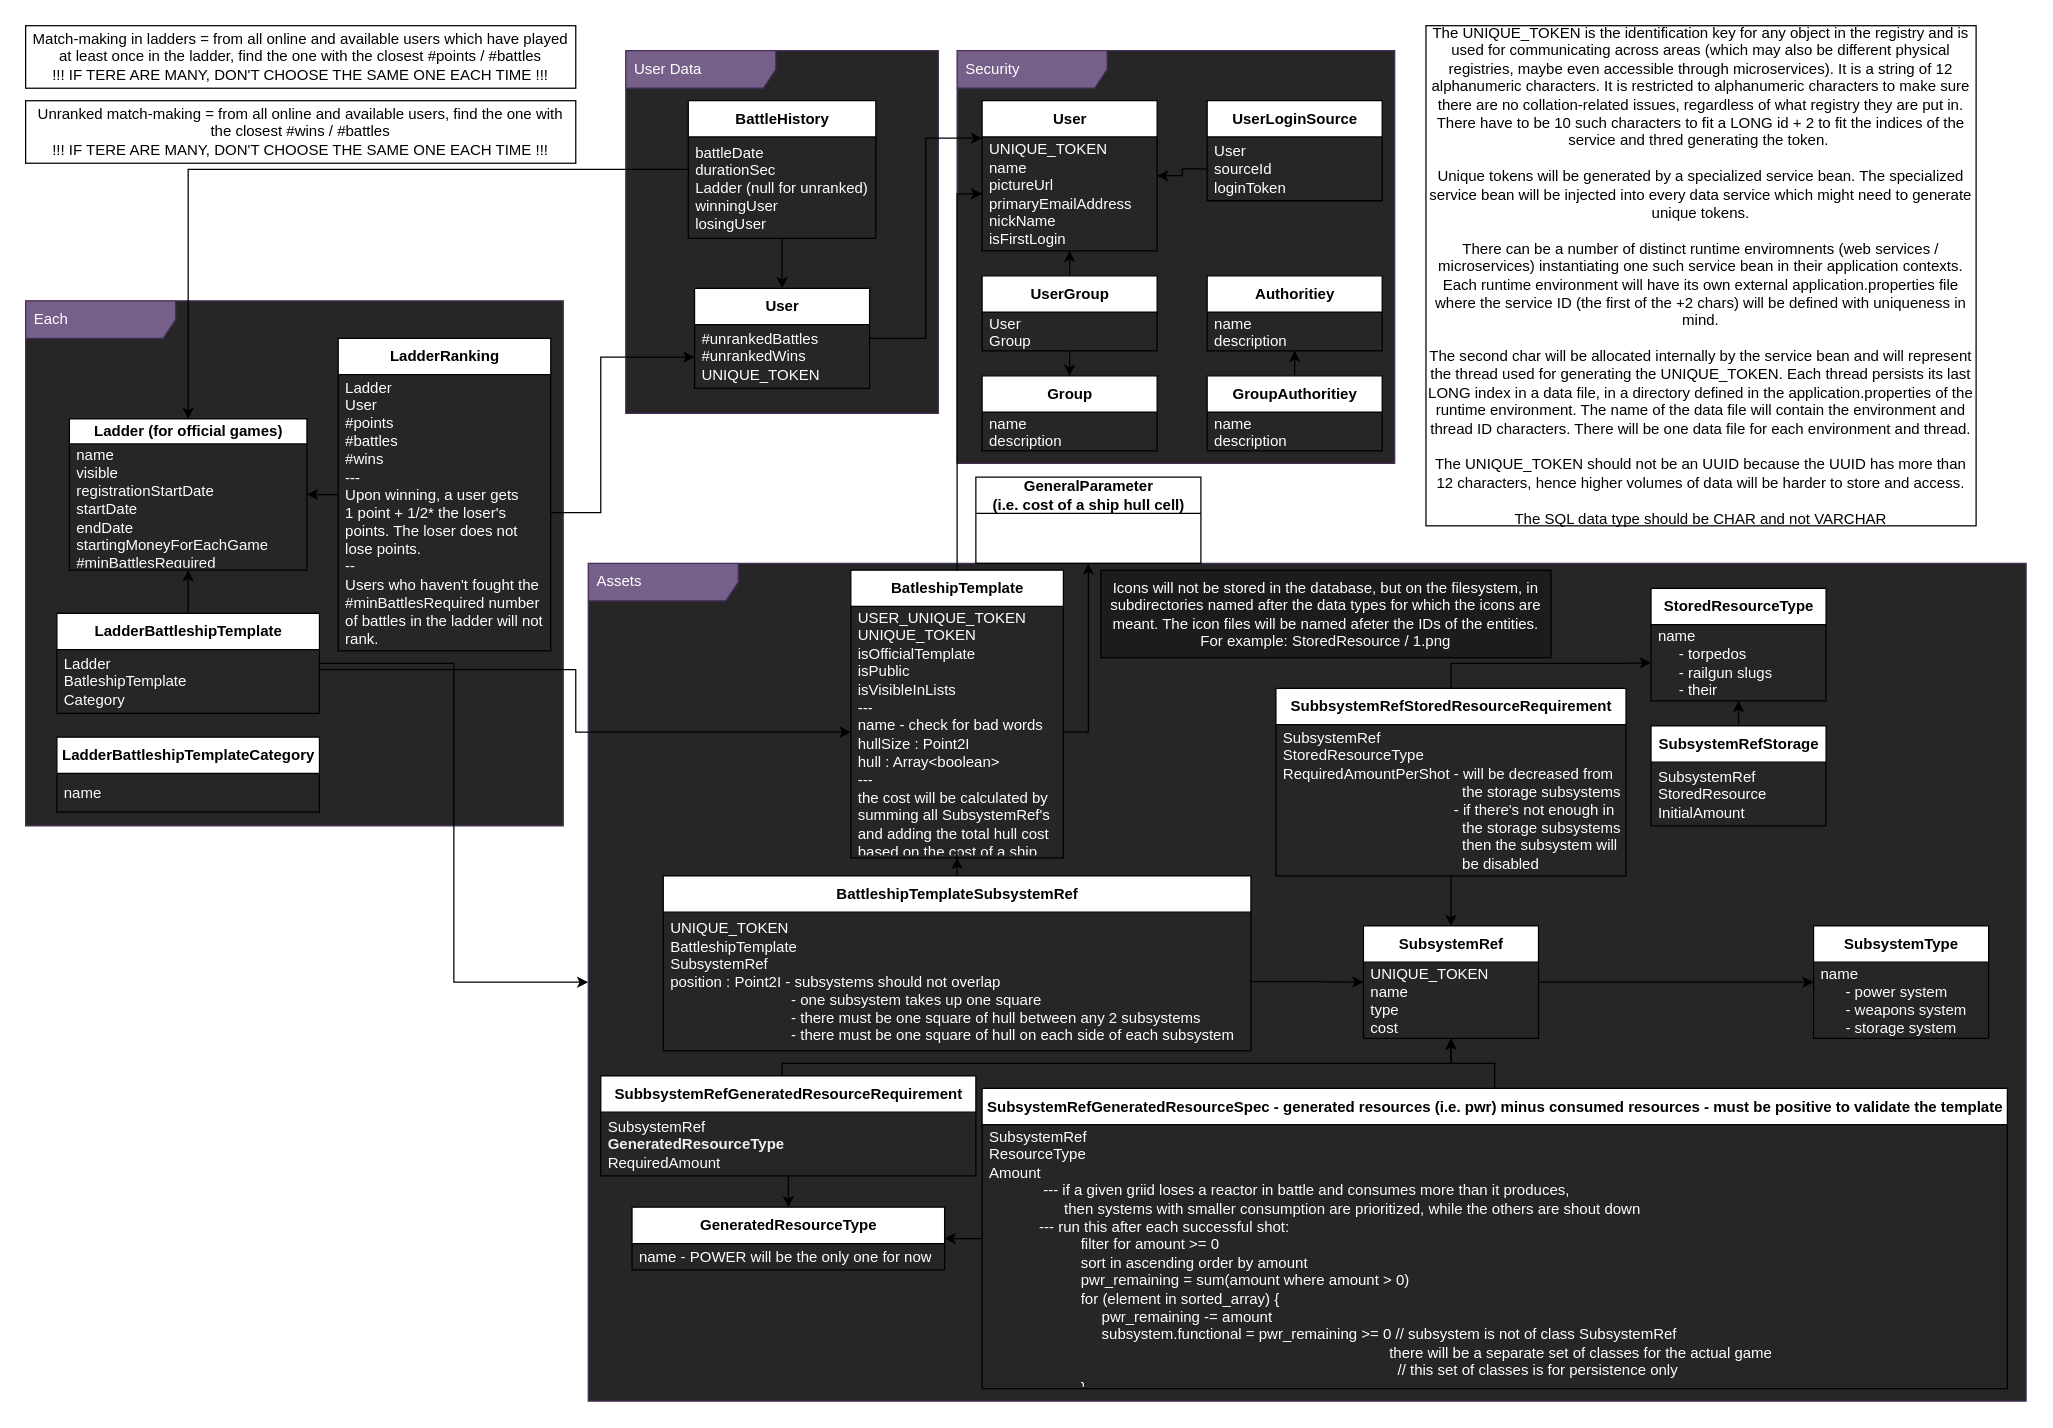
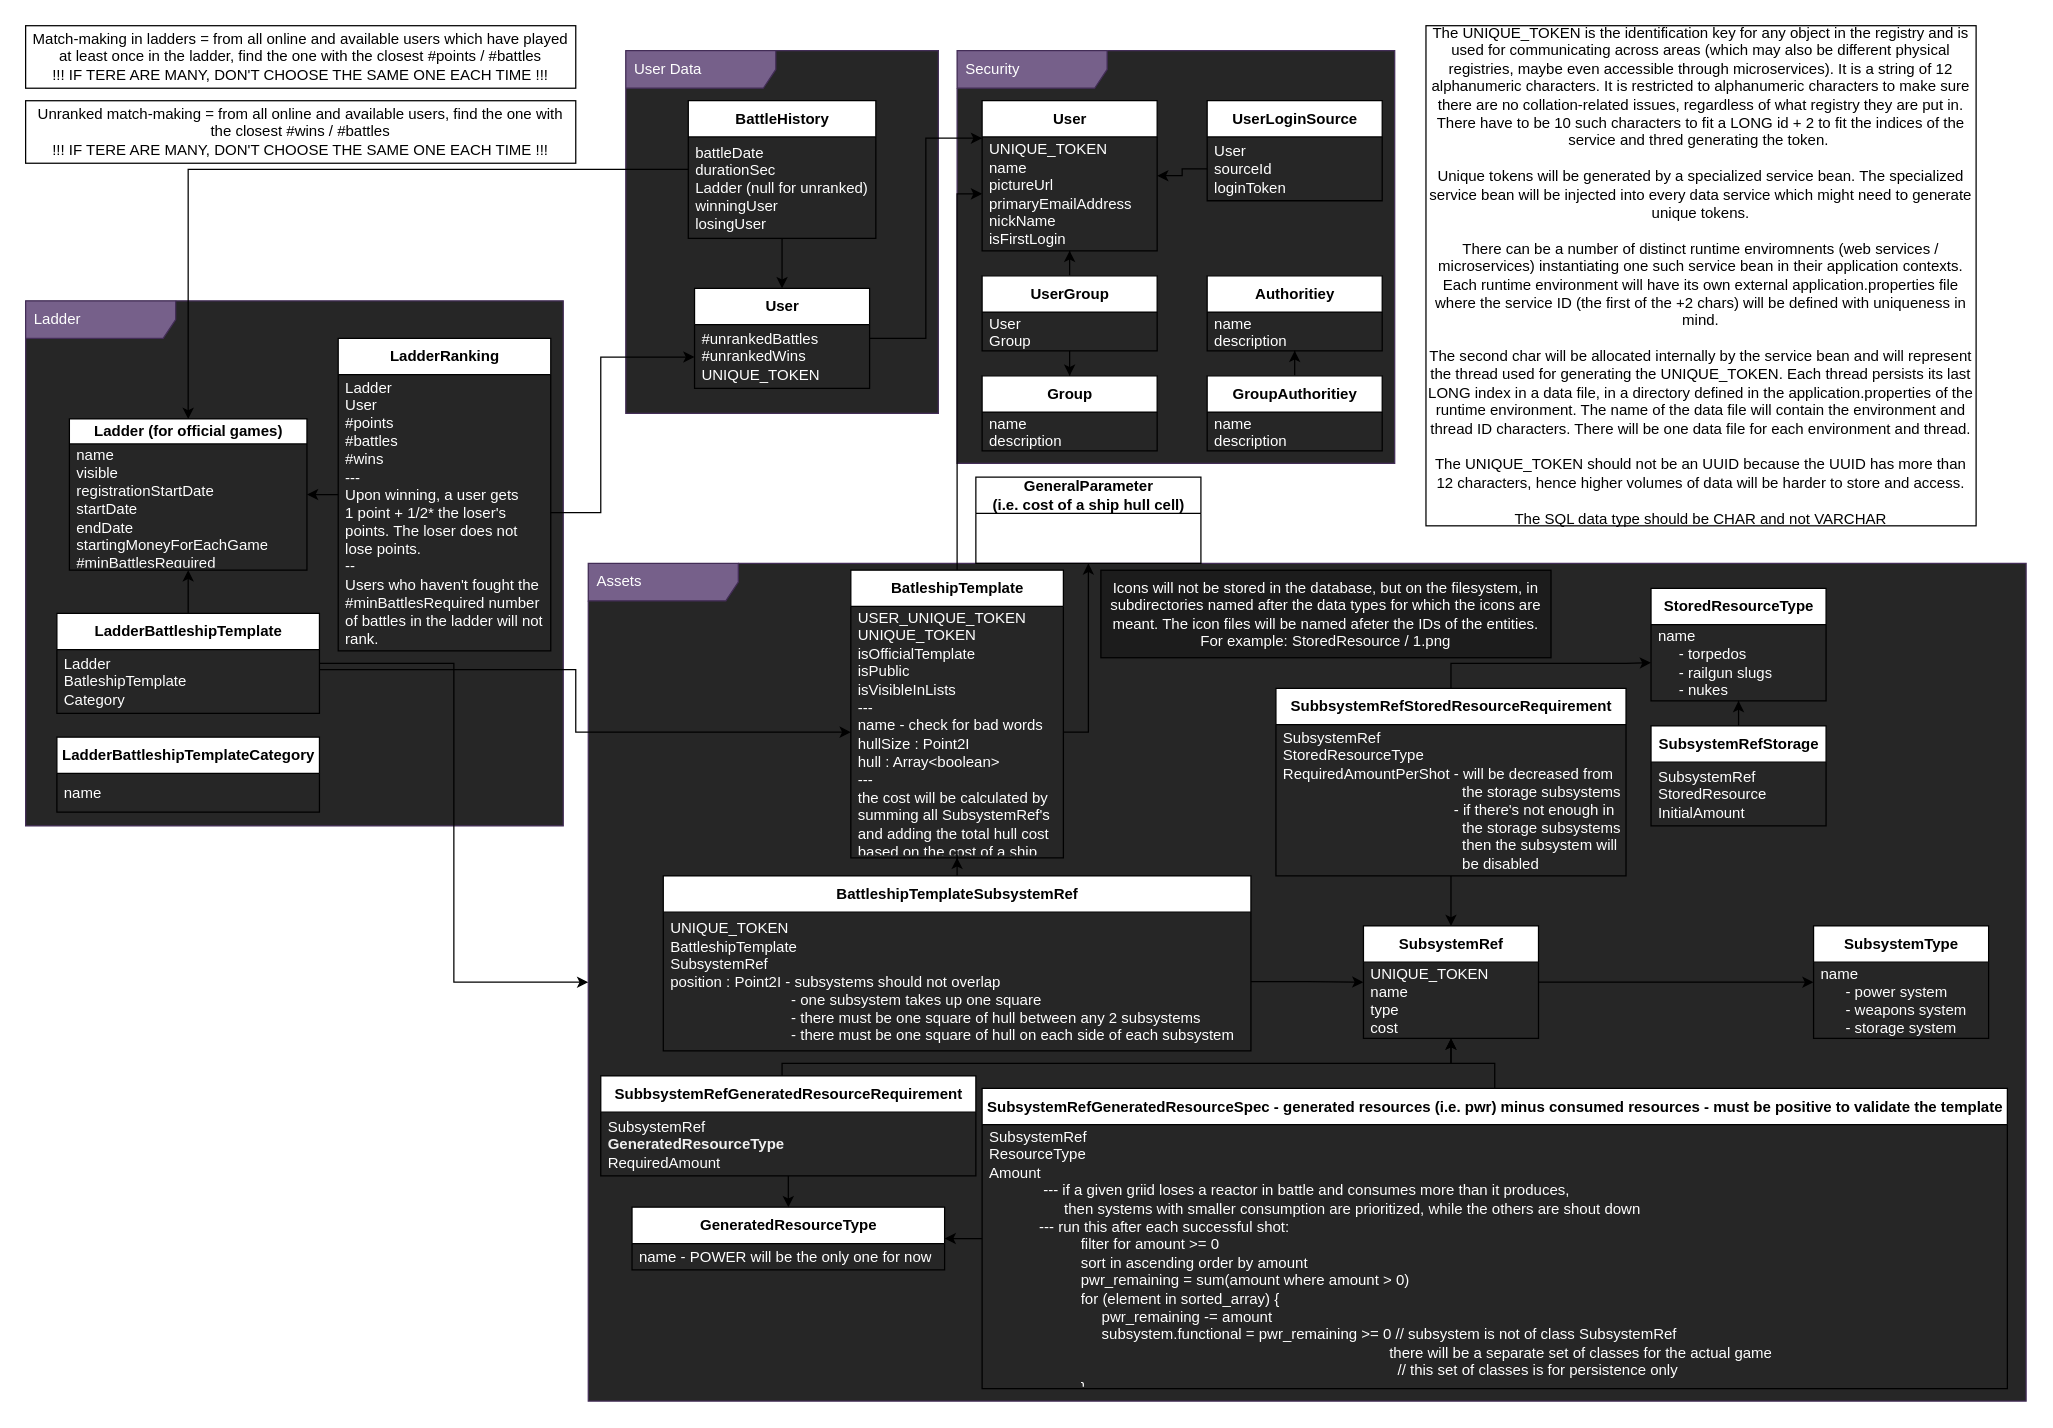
(51, 319) -> (60, 319)
(1711, 663) -> (1711, 663)
